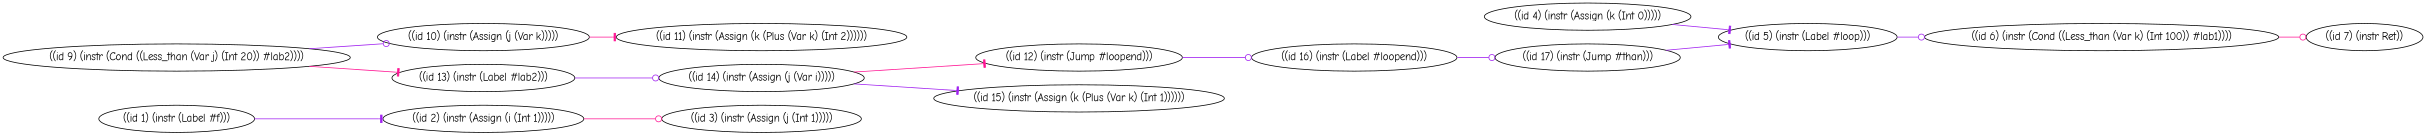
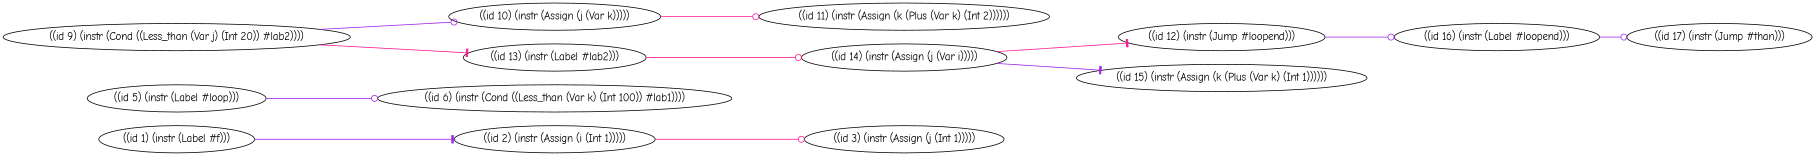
(1588, 17) -> none
(601, 37) -> (707, 17)
(2365, 37) -> none
(1697, 47) -> none
(614, 78) -> (721, 58)
